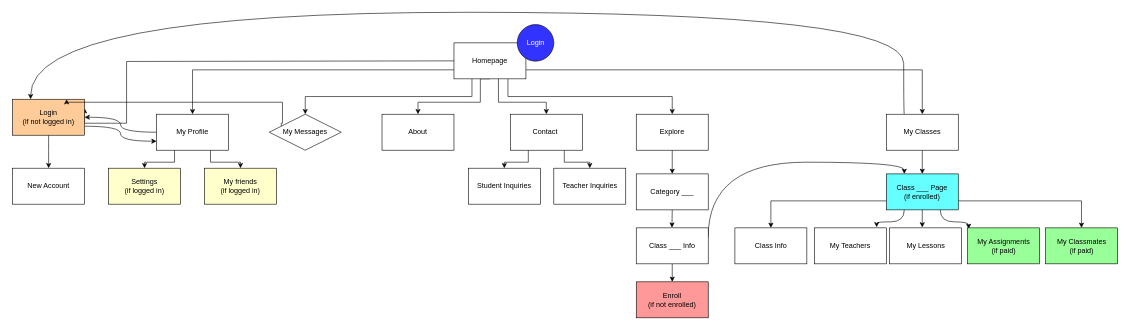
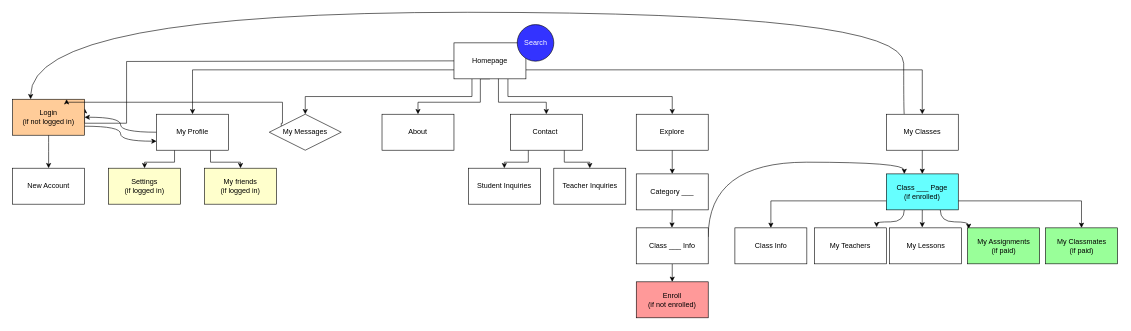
(536, 43) -> (536, 43)
